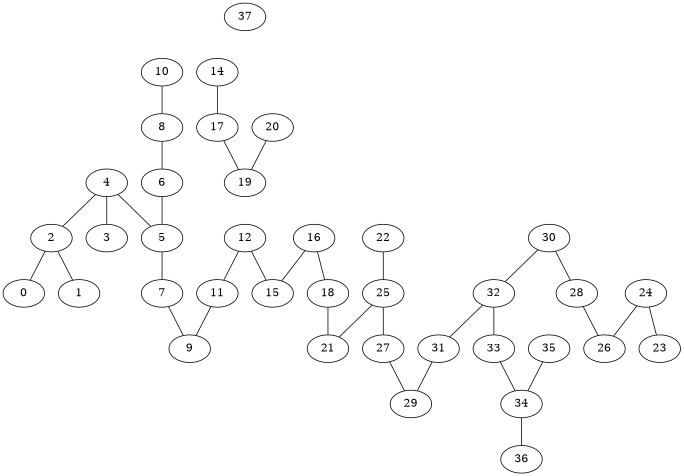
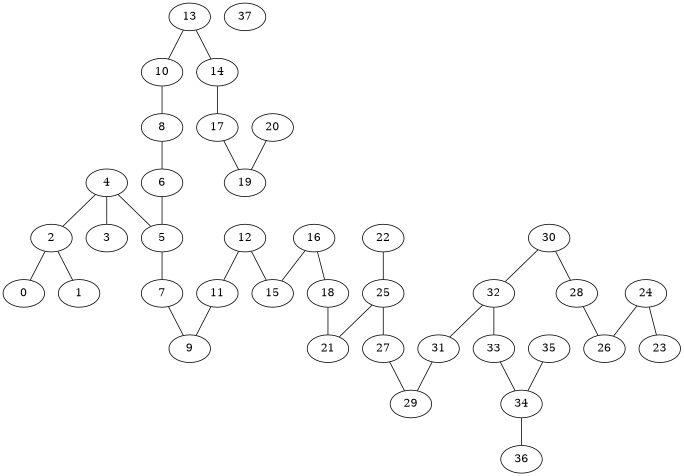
none -> (190, 17)
